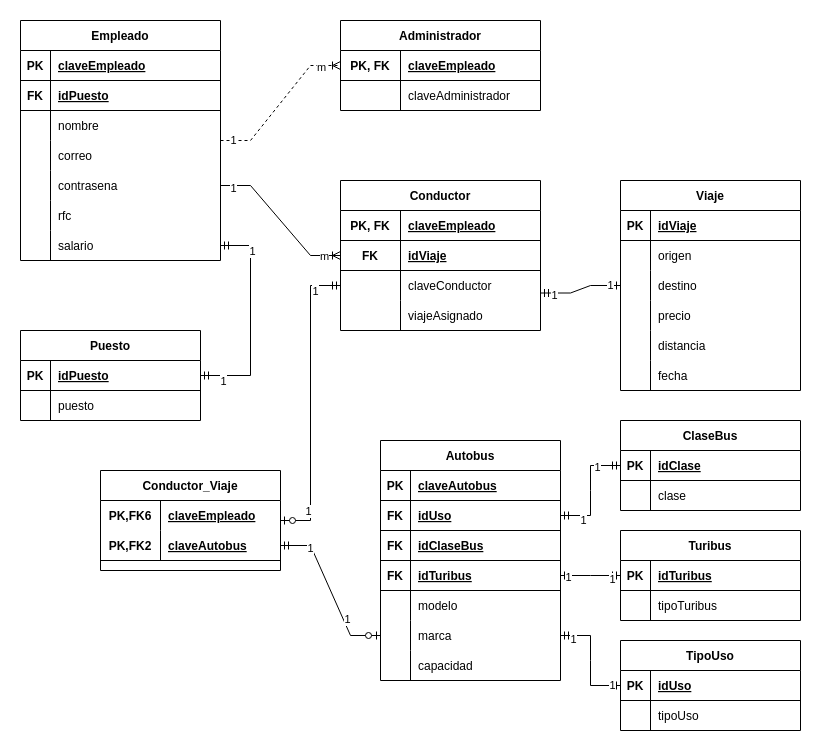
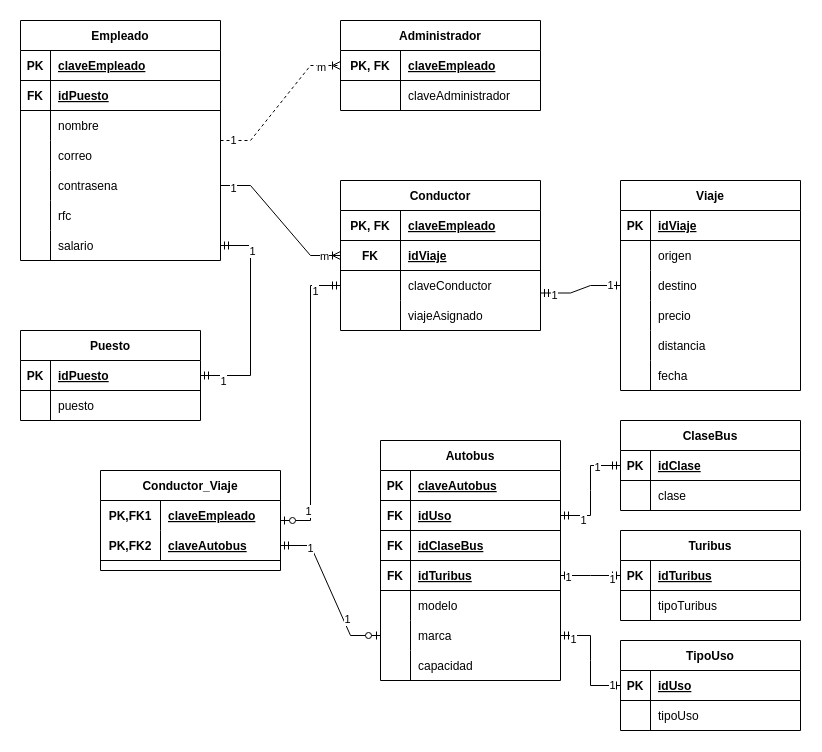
(130, 516) -> (130, 516)
